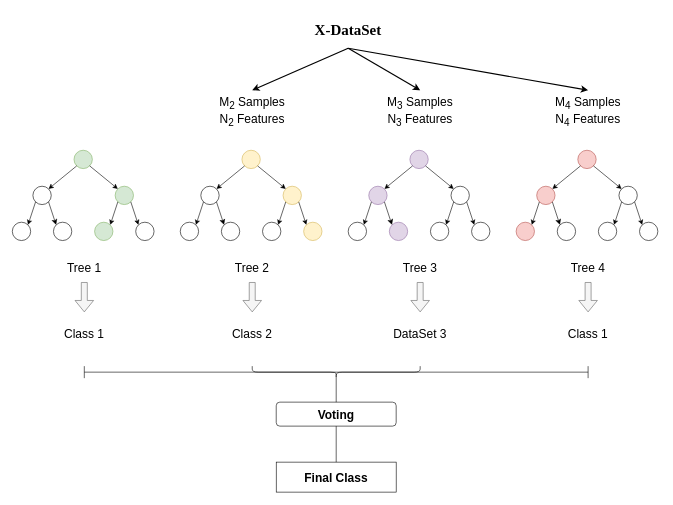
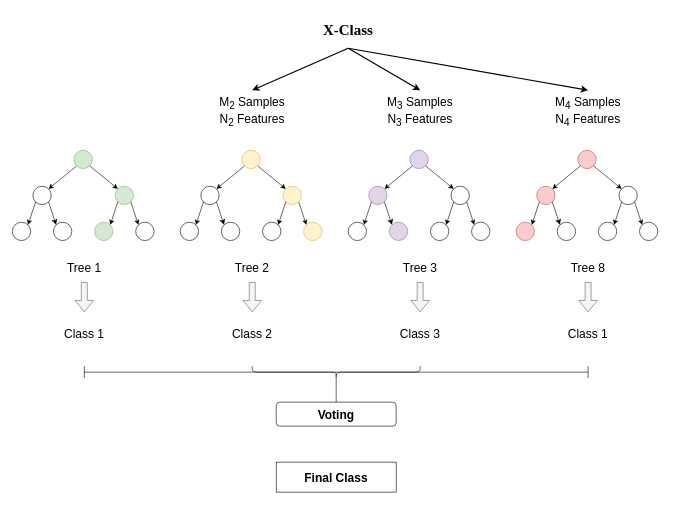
(348, 30) -> (348, 30)
(588, 267) -> (588, 267)
(420, 333) -> (420, 333)
(336, 460) -> none
